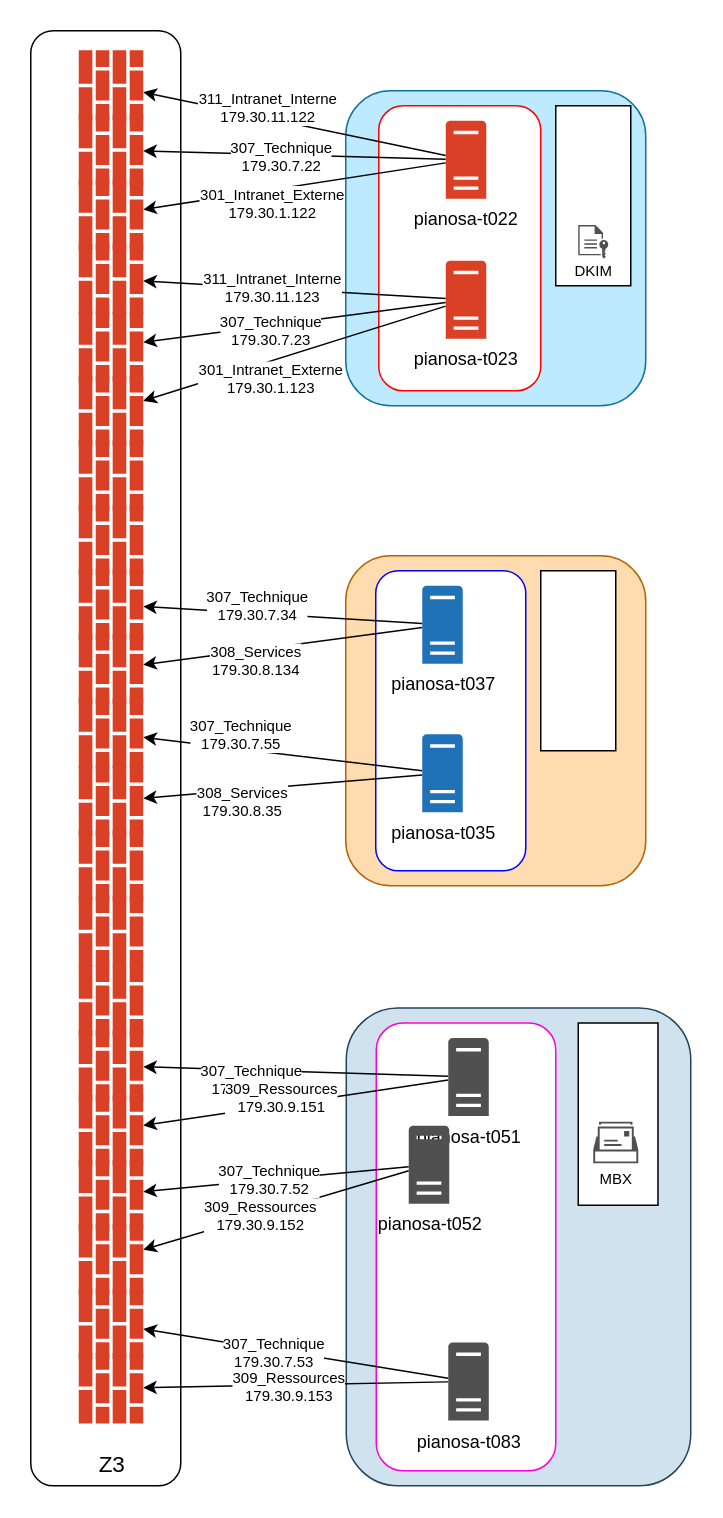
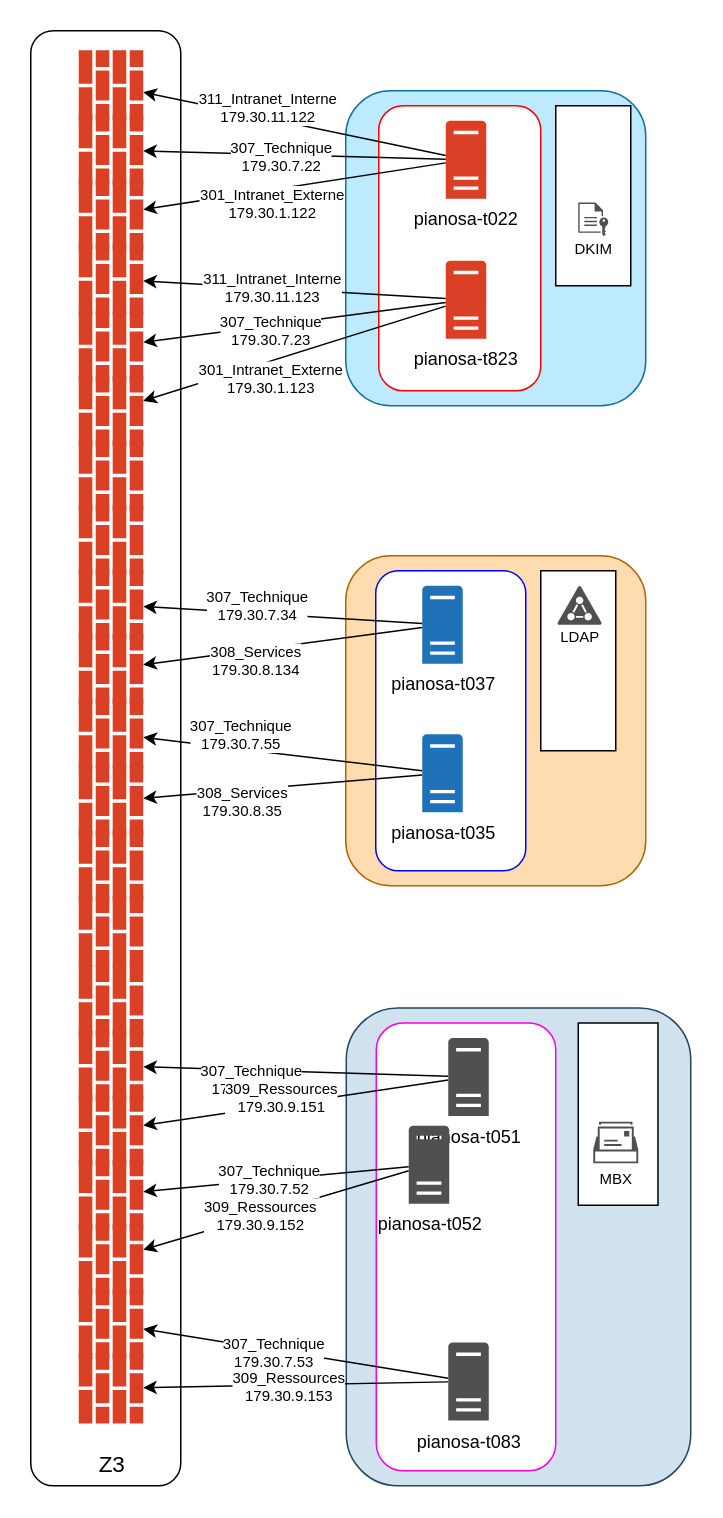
(593, 242) -> (593, 219)
(467, 360) -> (467, 360)
none -> (580, 605)
